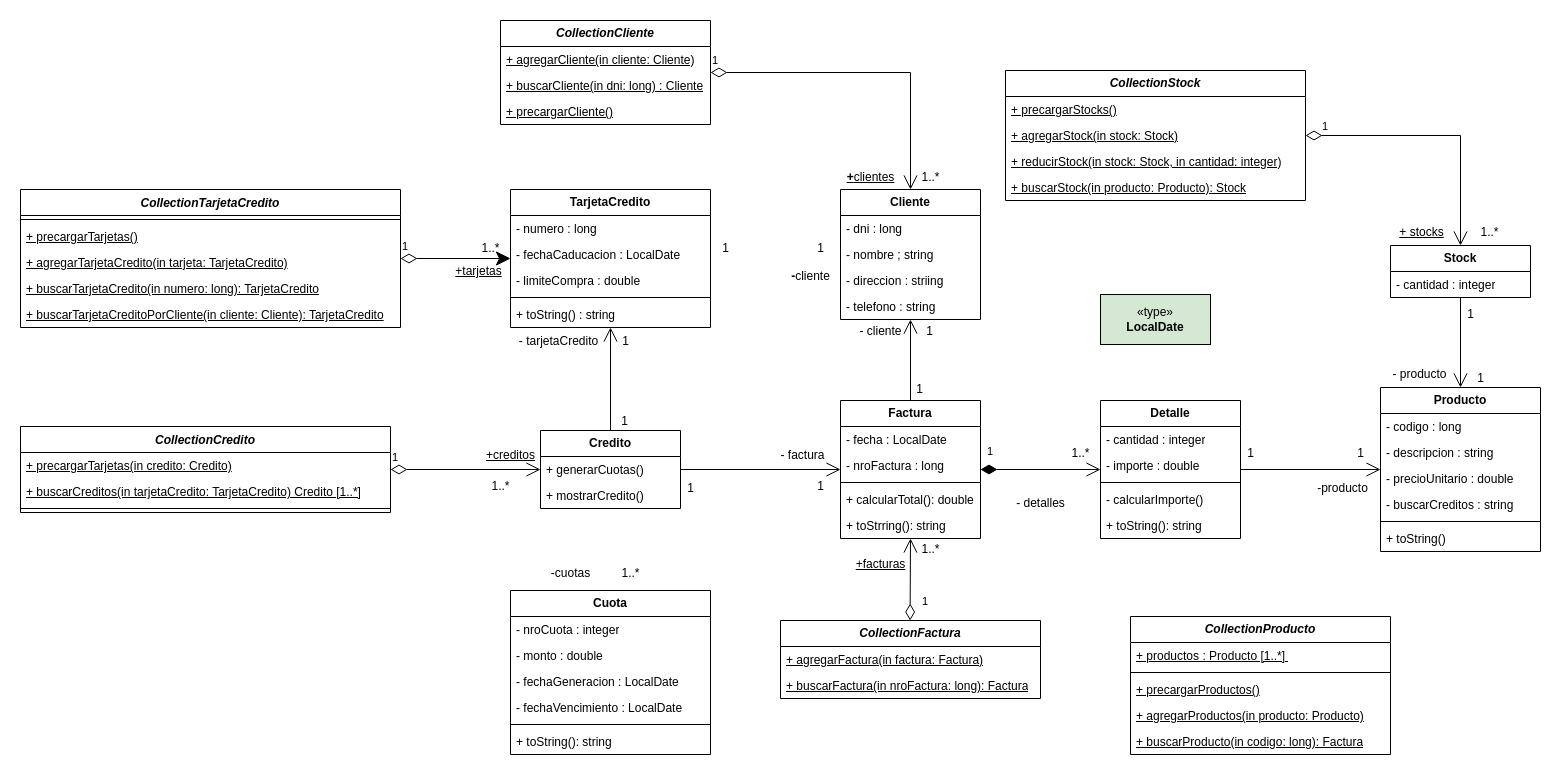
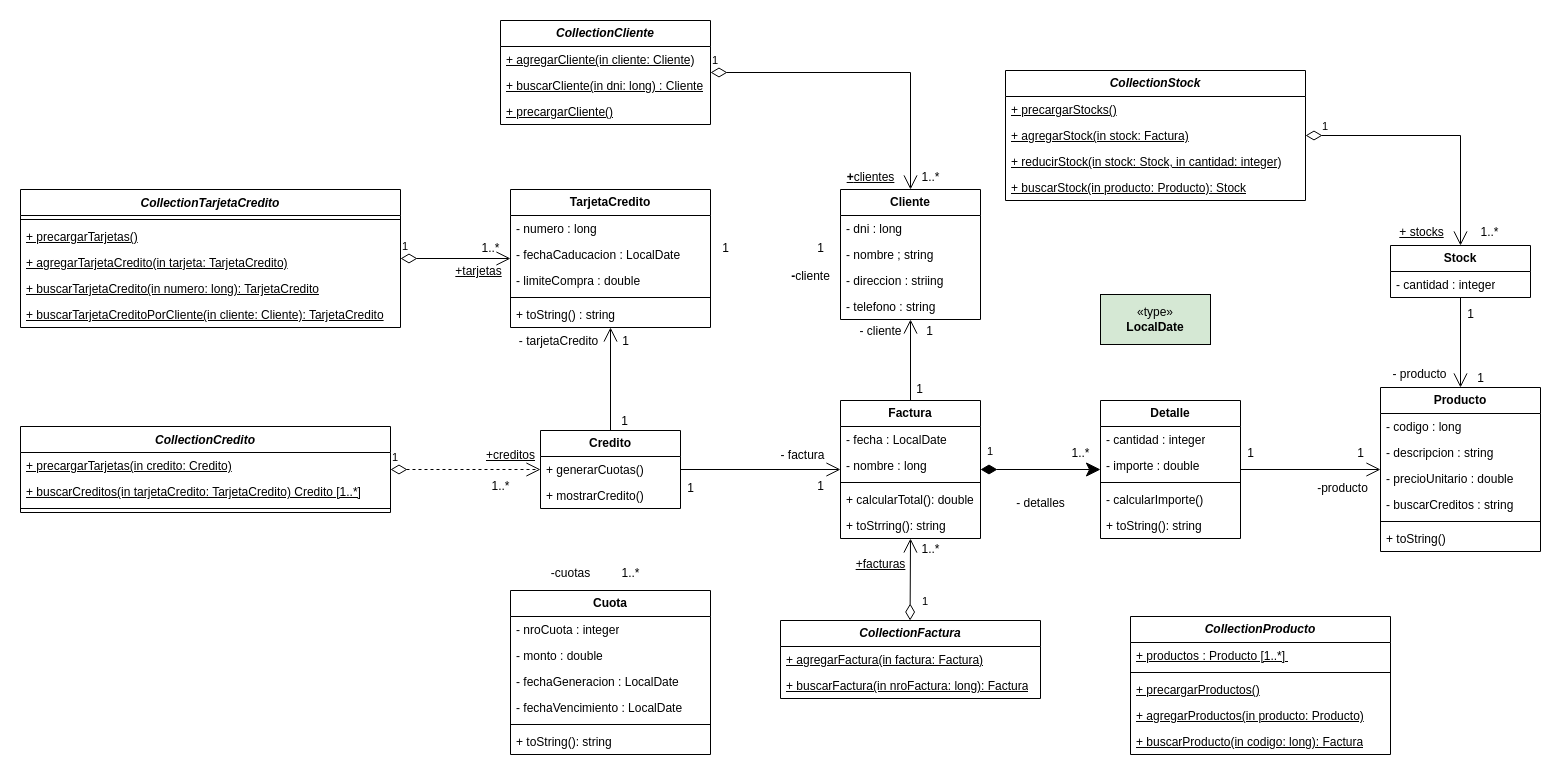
(1108, 137) -> (1115, 137)
(498, 259) -> (501, 259)
(903, 467) -> (889, 467)
(473, 470) -> (473, 470)
(1091, 470) -> (1088, 470)
